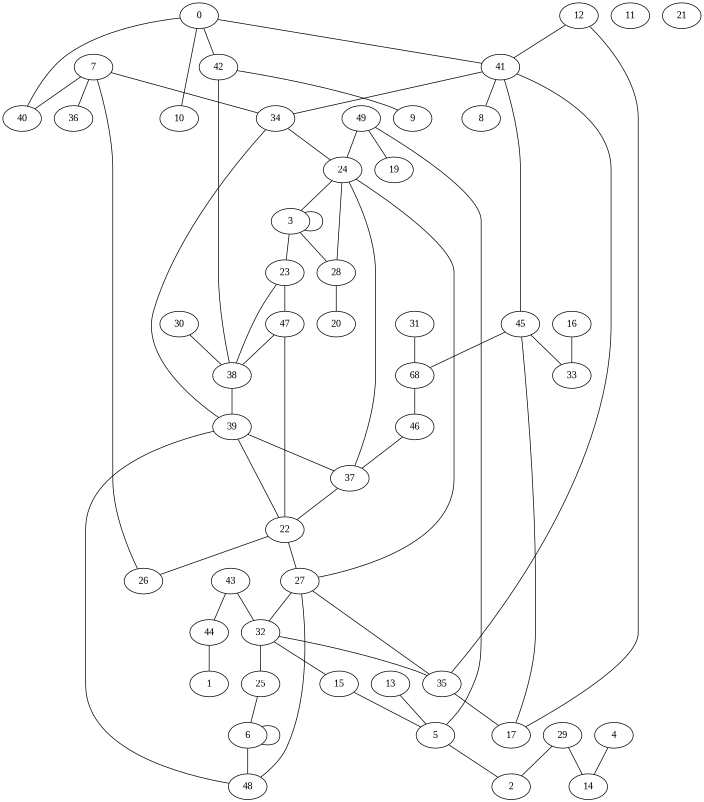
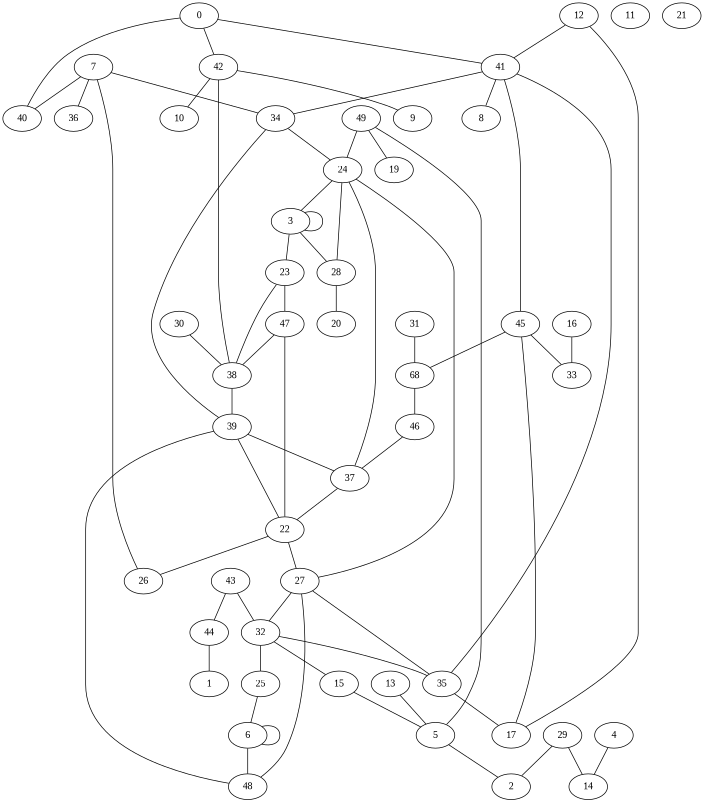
(189, 67) -> (199, 92)
